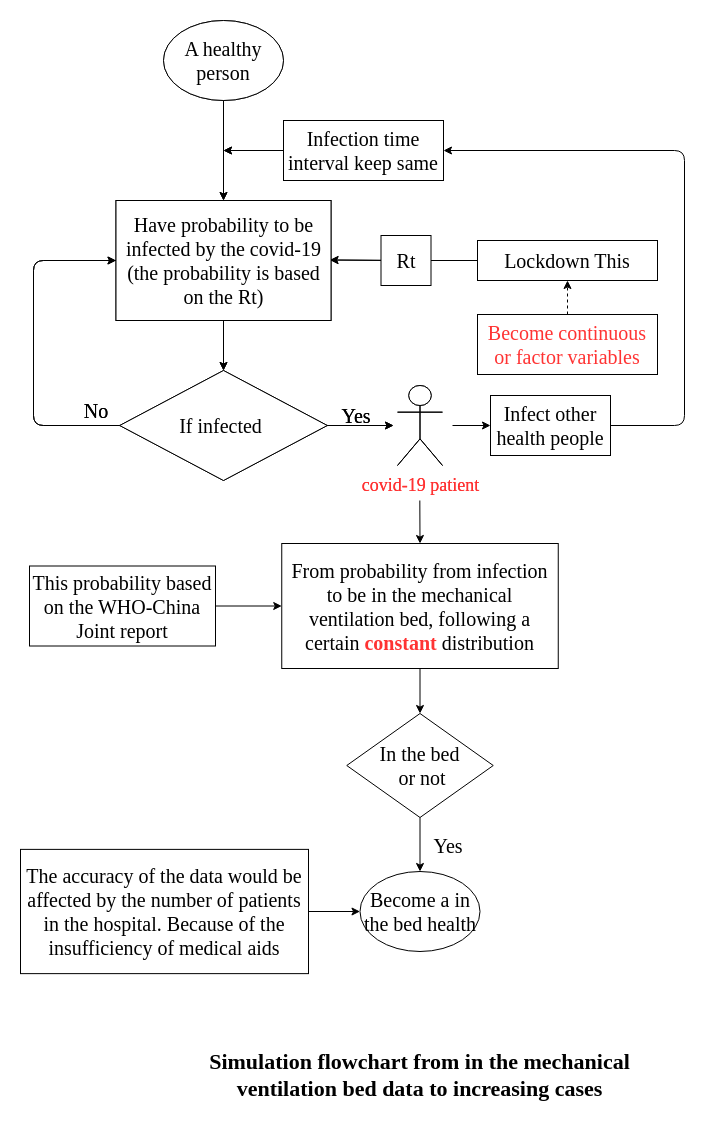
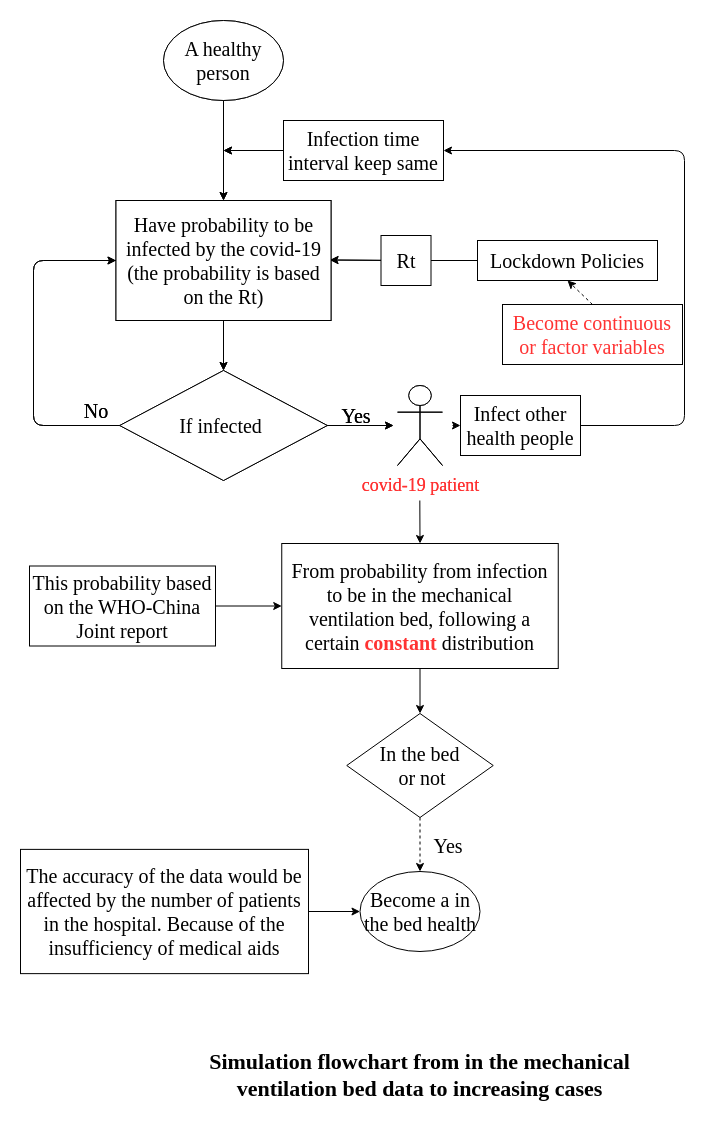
(568, 261) -> (568, 261)
(568, 345) -> (593, 335)
(551, 426) -> (521, 426)
(420, 842) -> (420, 842)
